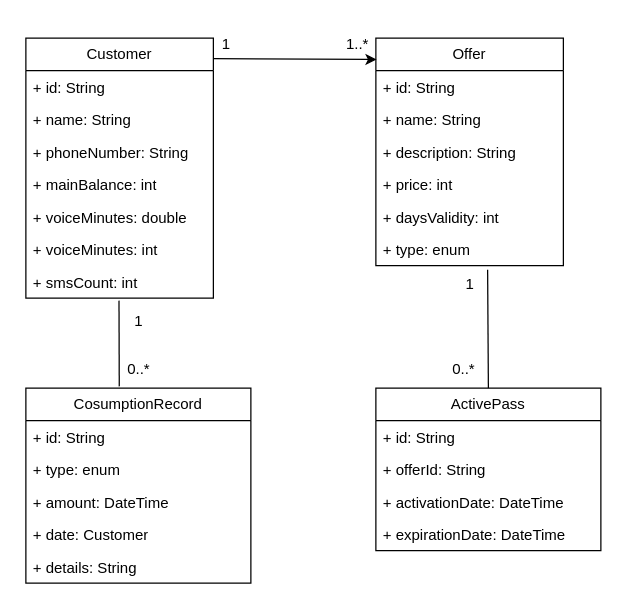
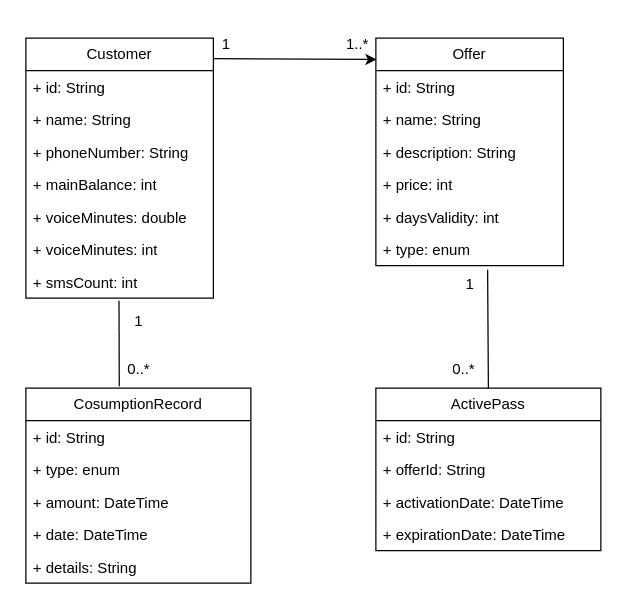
(94, 536) -> (93, 536)
